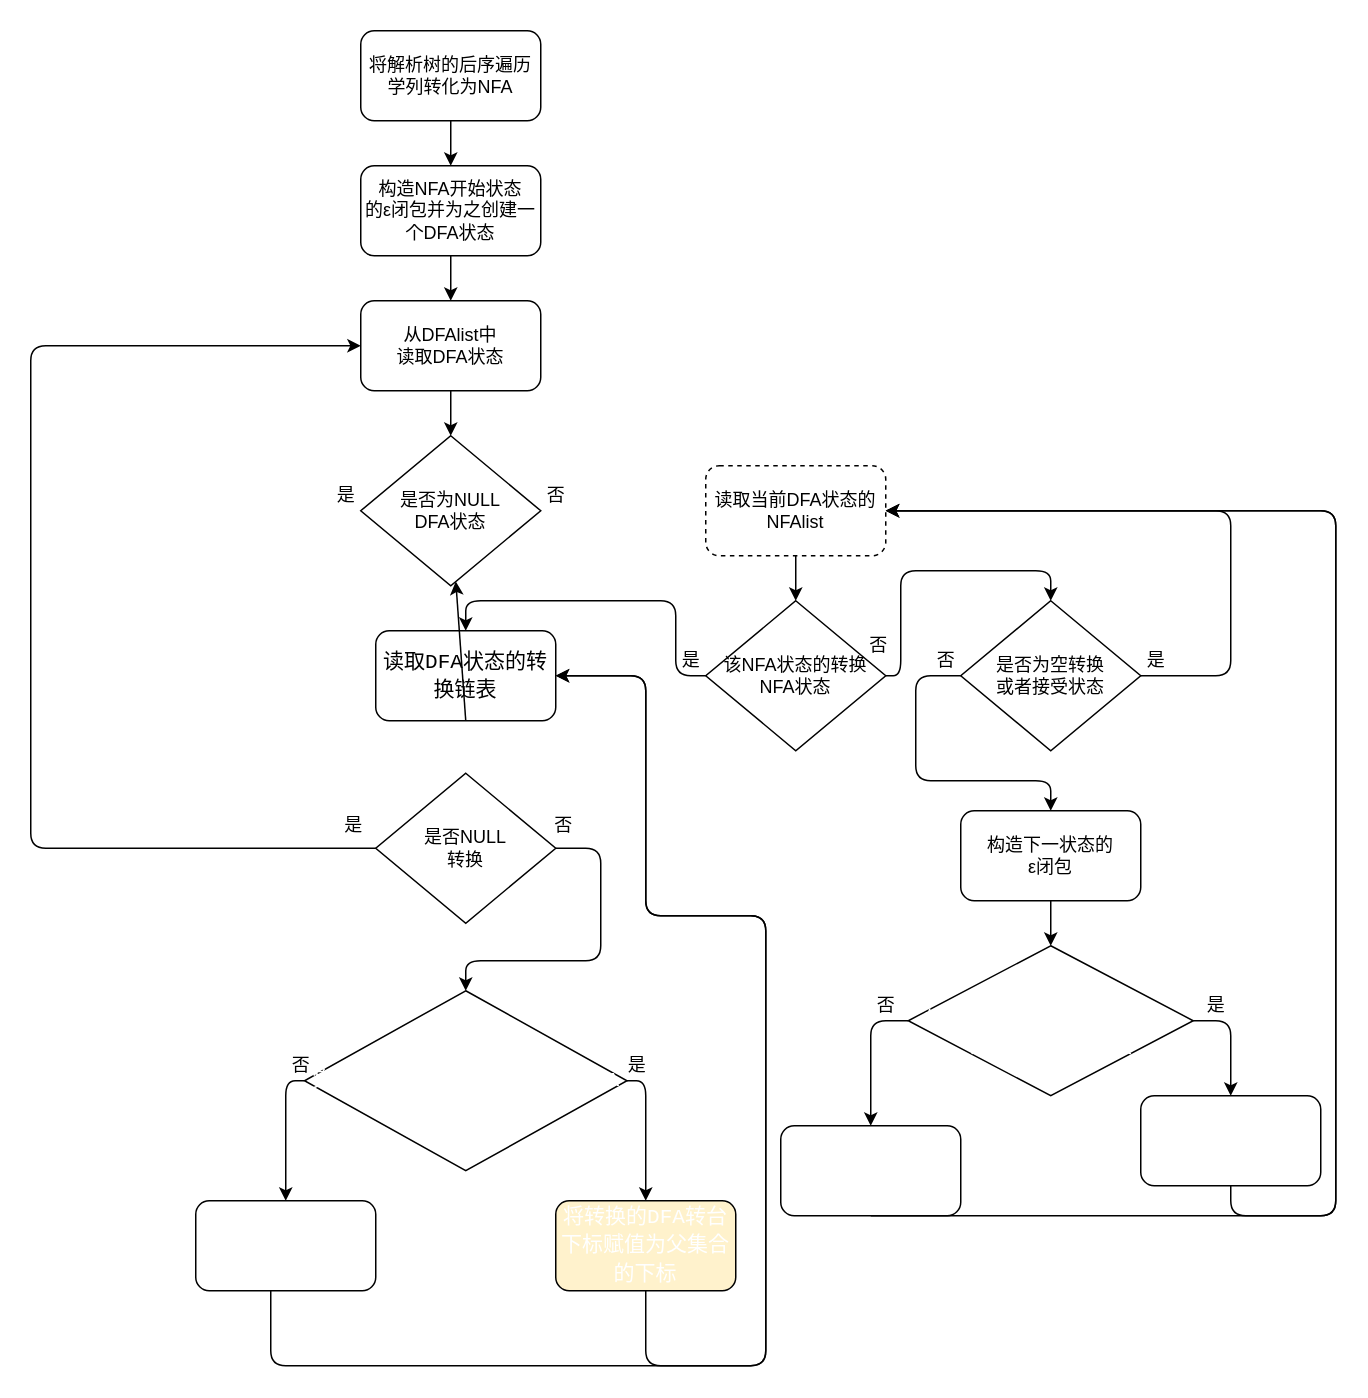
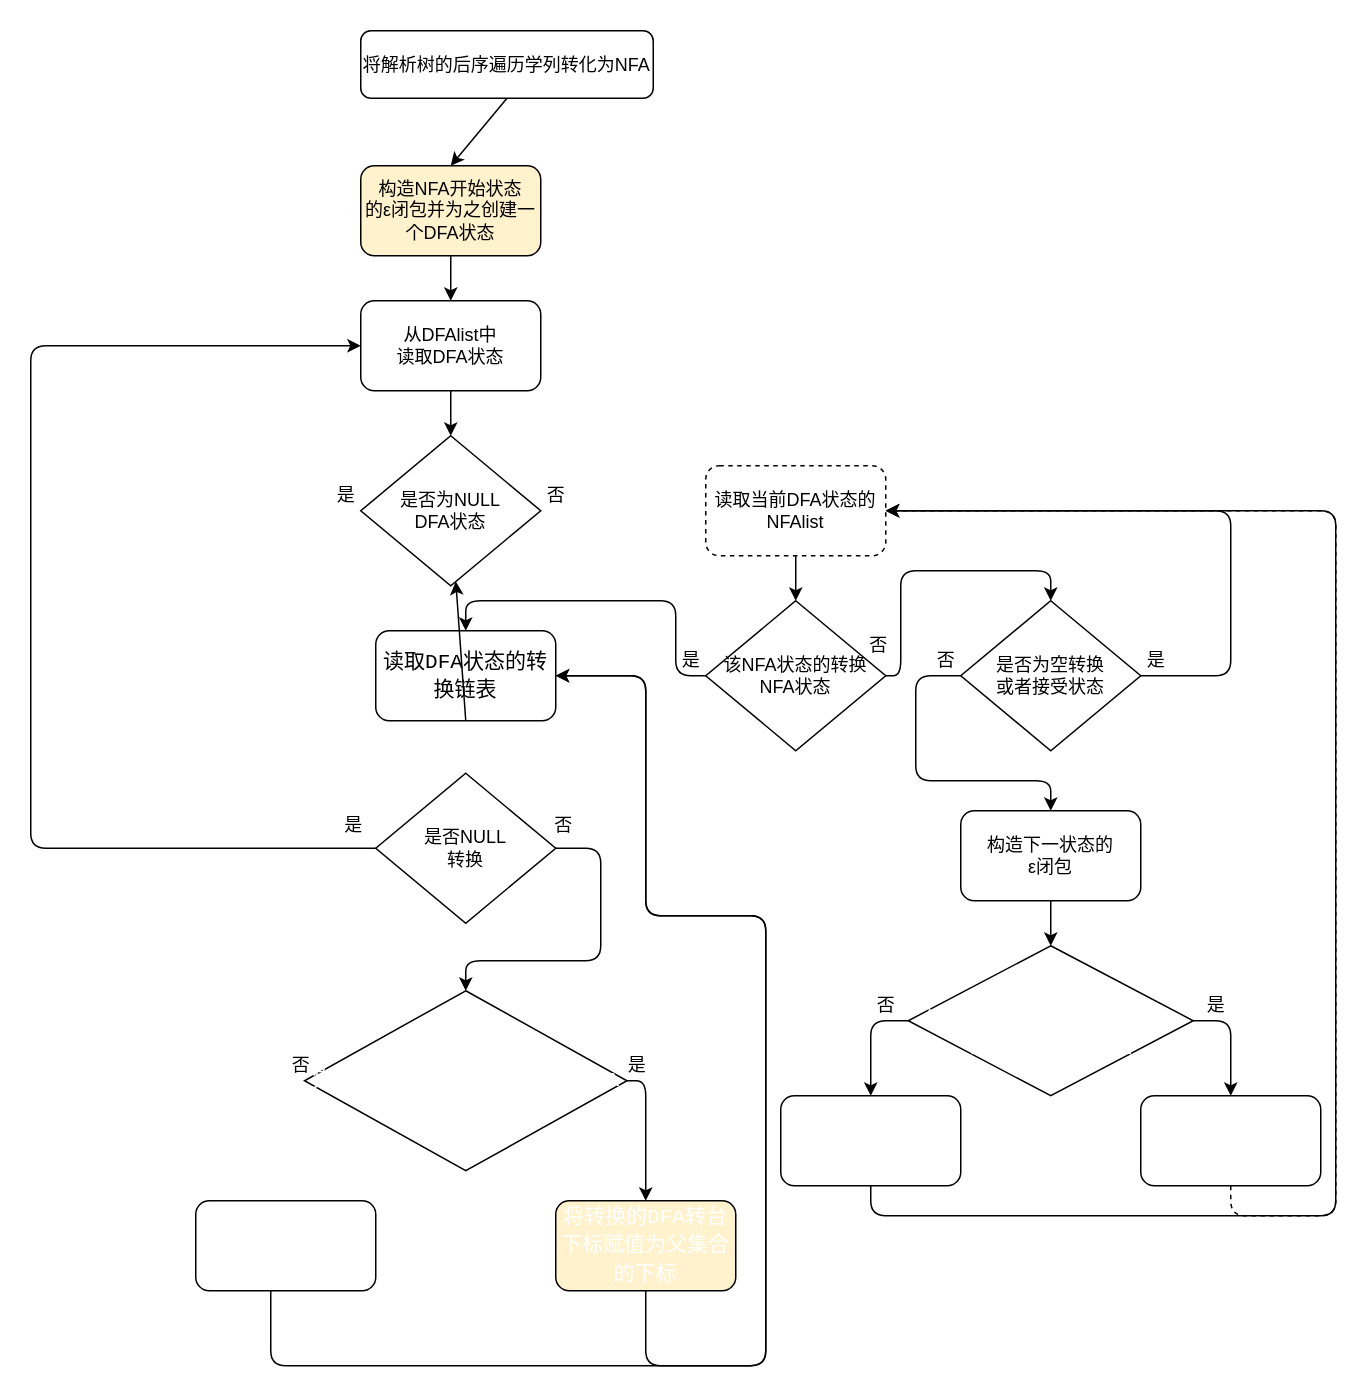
(451, 76) -> (507, 65)
(451, 211) -> (451, 211)
(286, 1132) -> none
(871, 1171) -> (871, 1141)
(1231, 1200) -> (1231, 1200)
